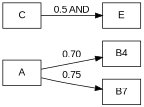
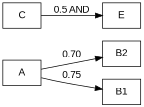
(122, 54) -> (122, 54)
(122, 92) -> (122, 92)
